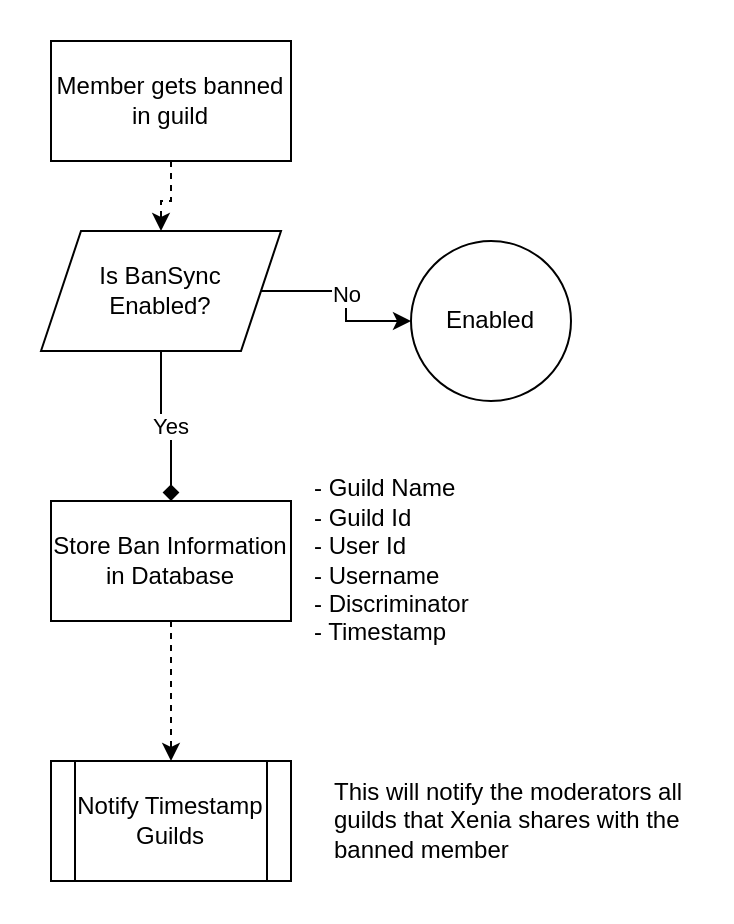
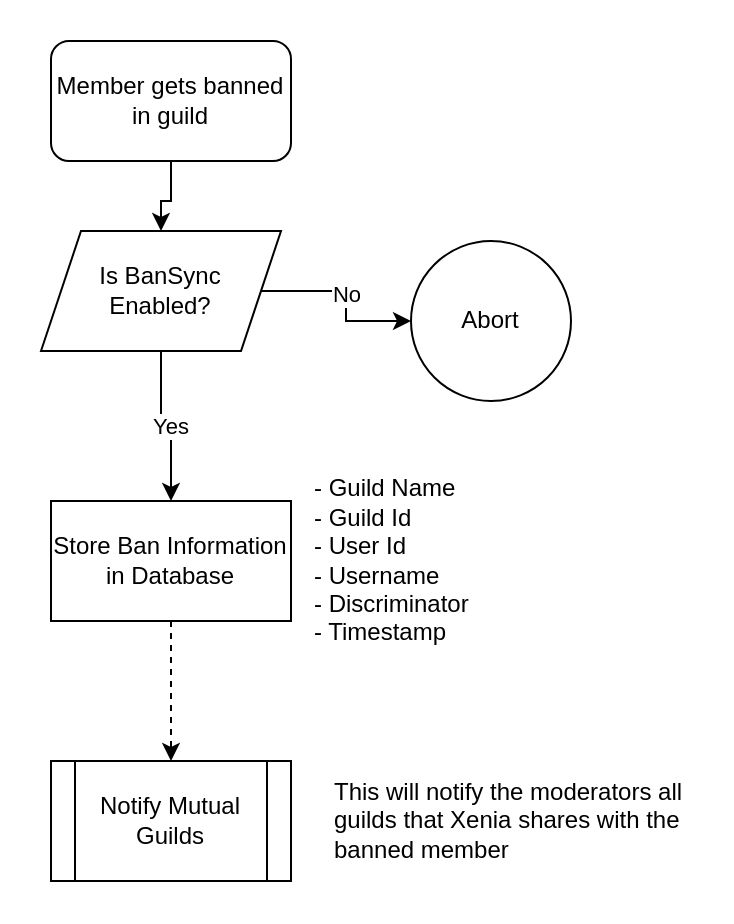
(171, 101) -> (171, 101)
(171, 193) -> (171, 193)
(491, 321) -> (491, 321)
(171, 485) -> (171, 486)
(171, 821) -> (171, 821)
